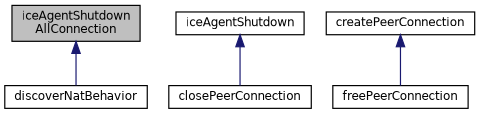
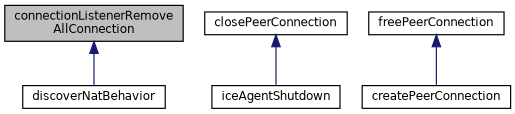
(76, 23) -> (94, 23)
(240, 66) -> (276, 66)
(400, 66) -> (436, 66)
